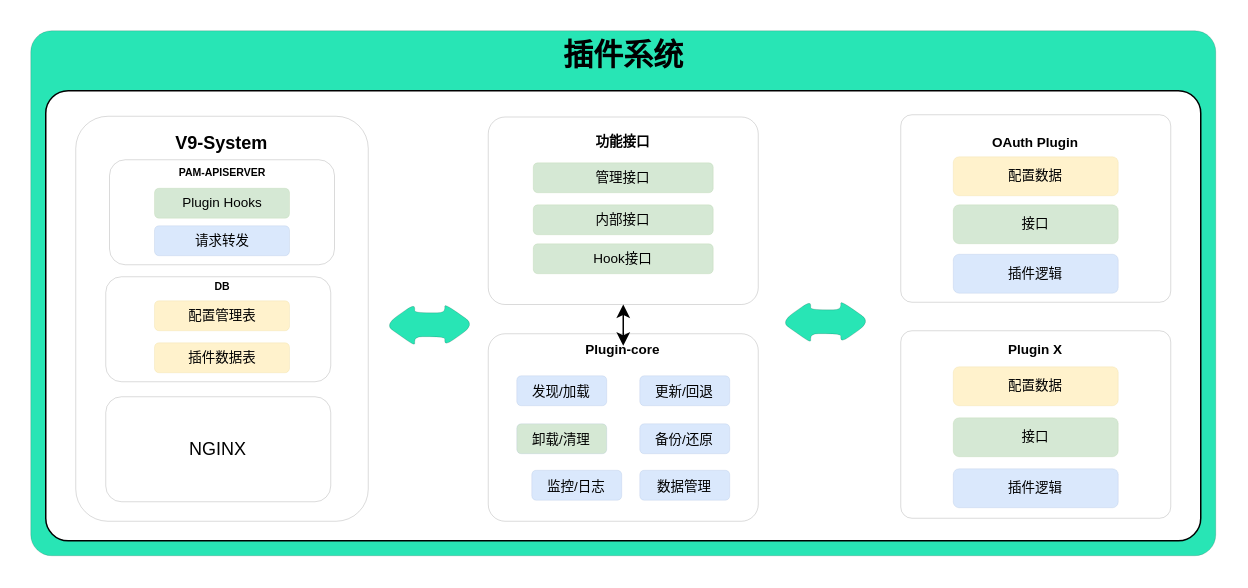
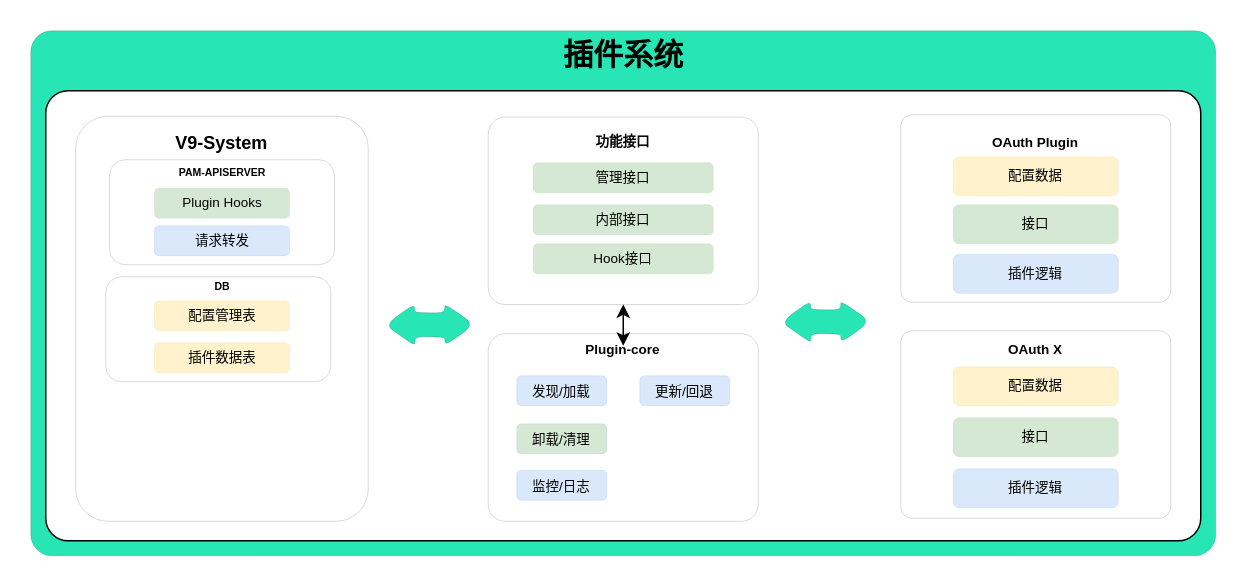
(1036, 350) -> (1036, 350)
(685, 439) -> none
(218, 449) -> none
(577, 485) -> (562, 485)
(685, 485) -> none
